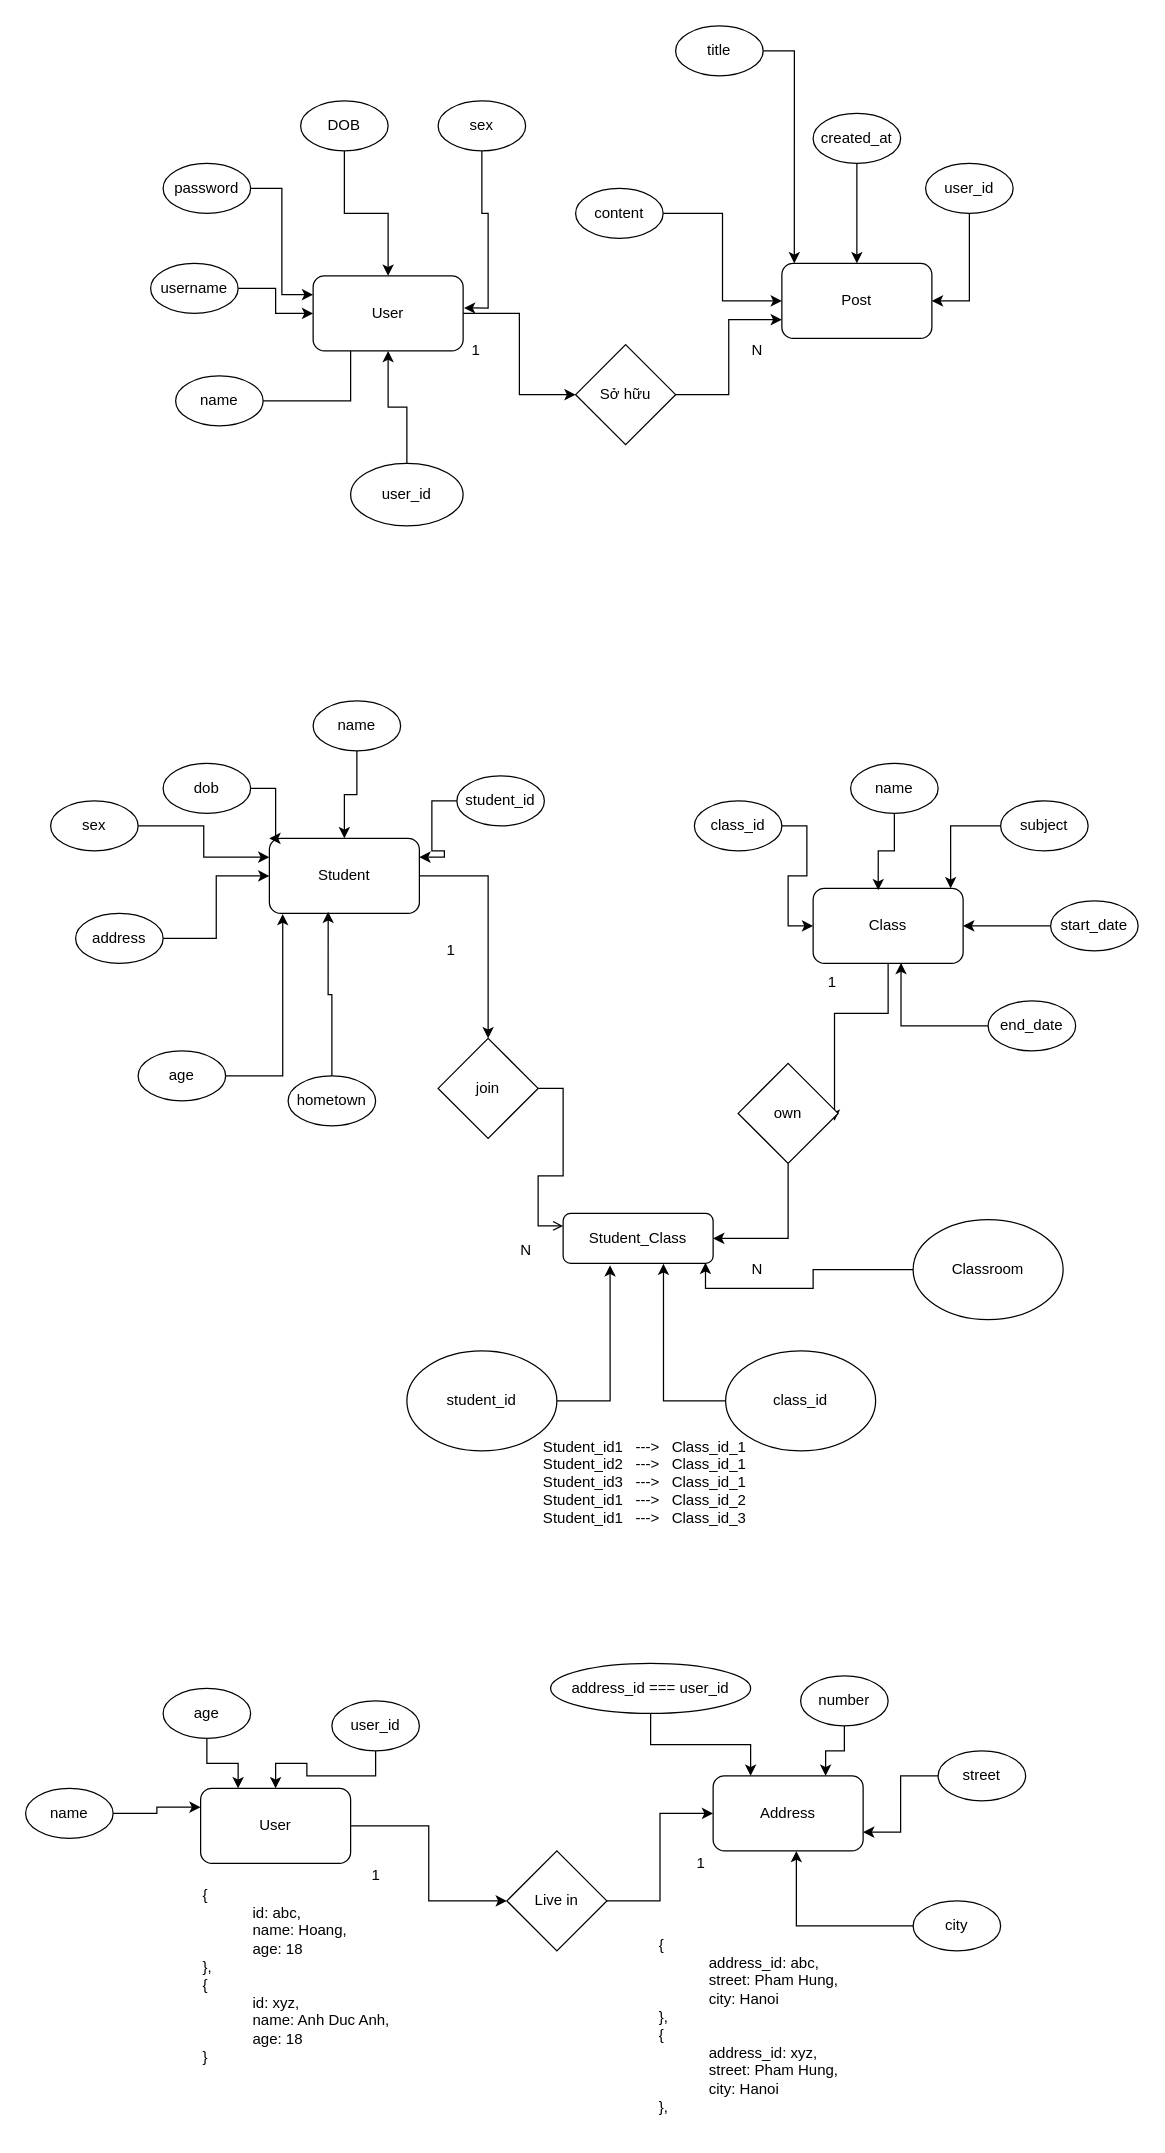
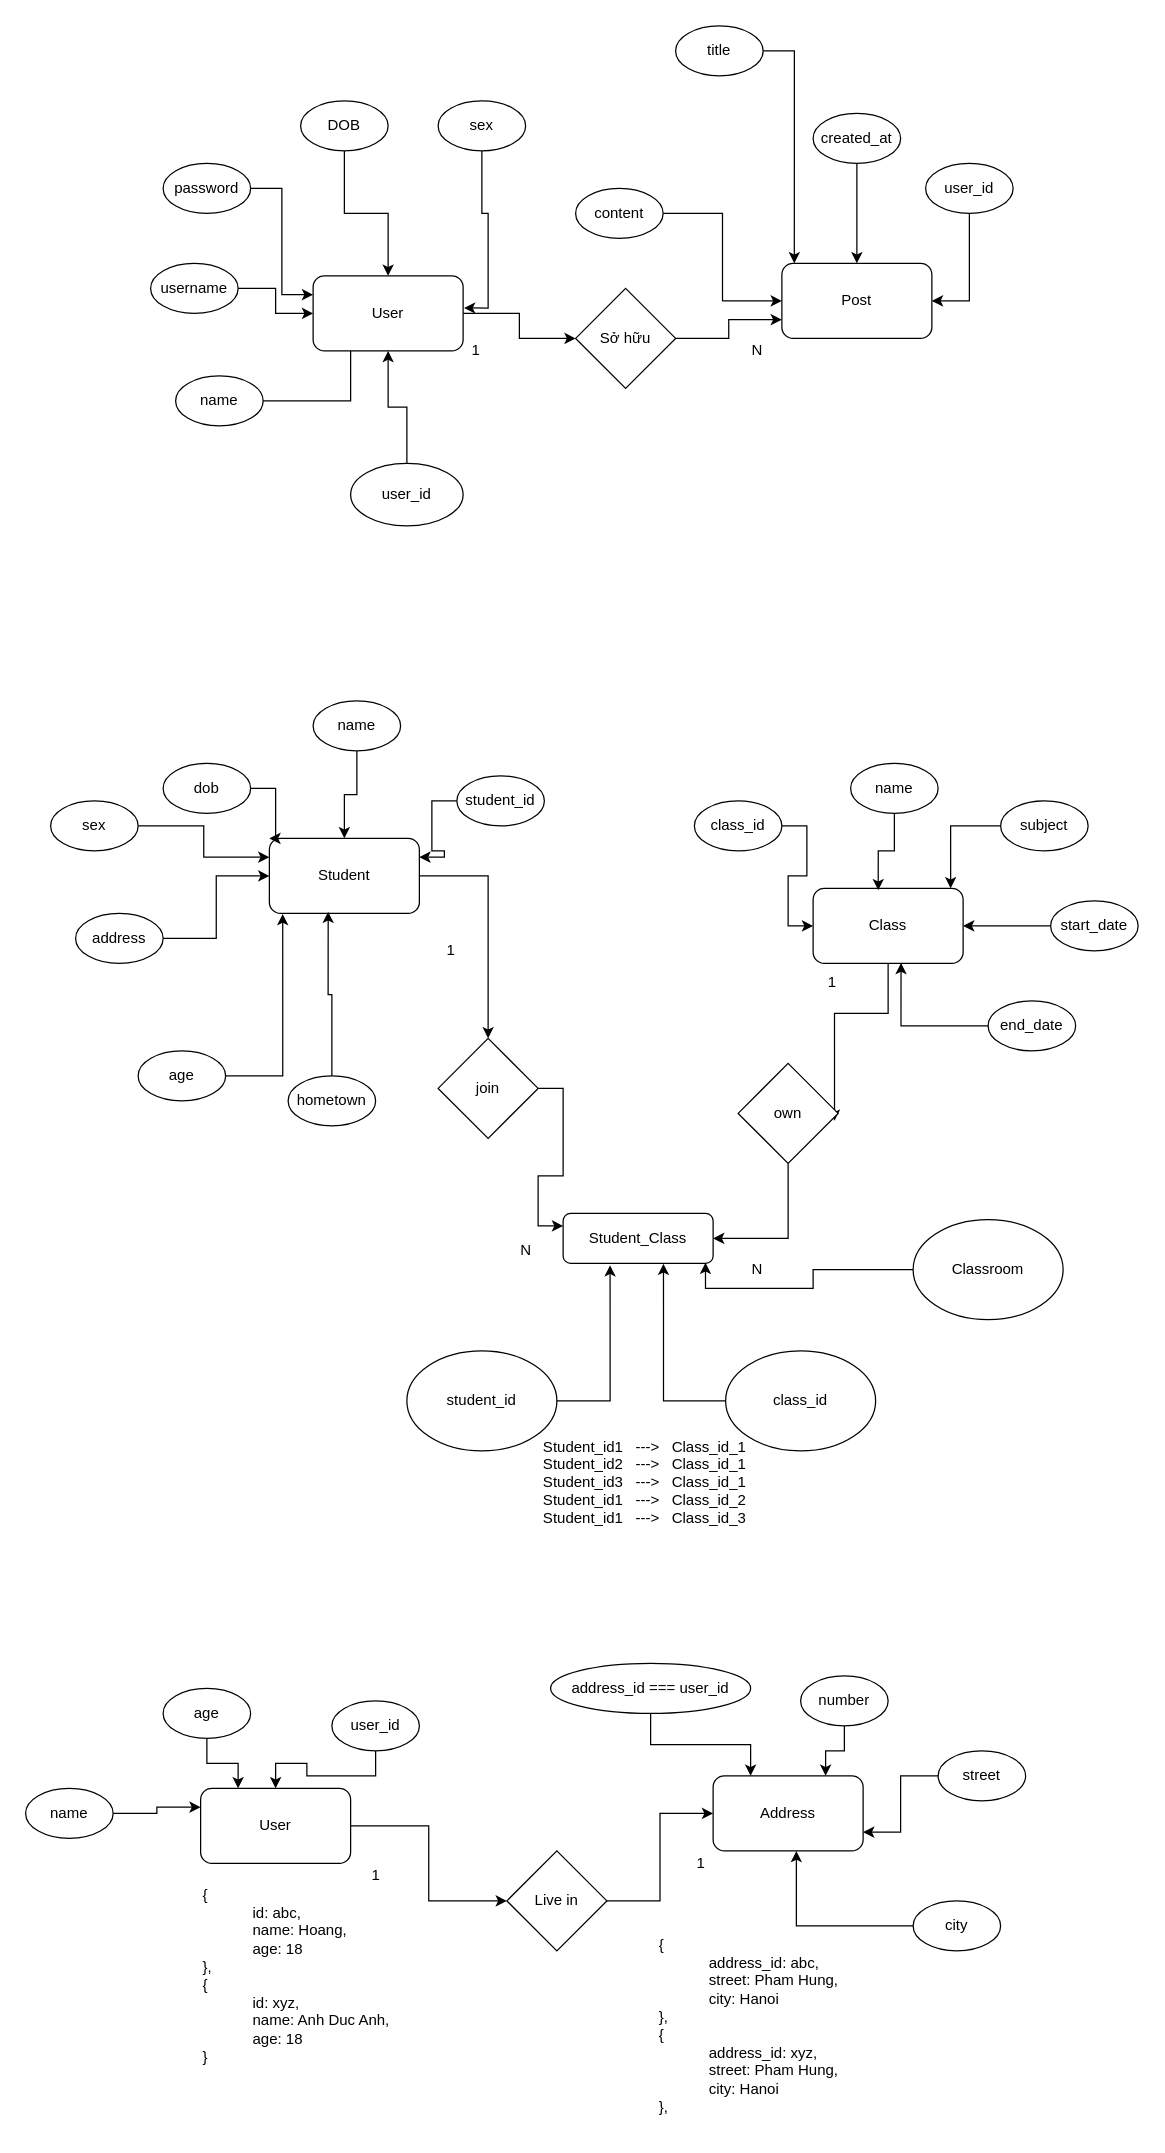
(626, 394) -> (626, 338)
(555, 1226) -> (553, 1226)
